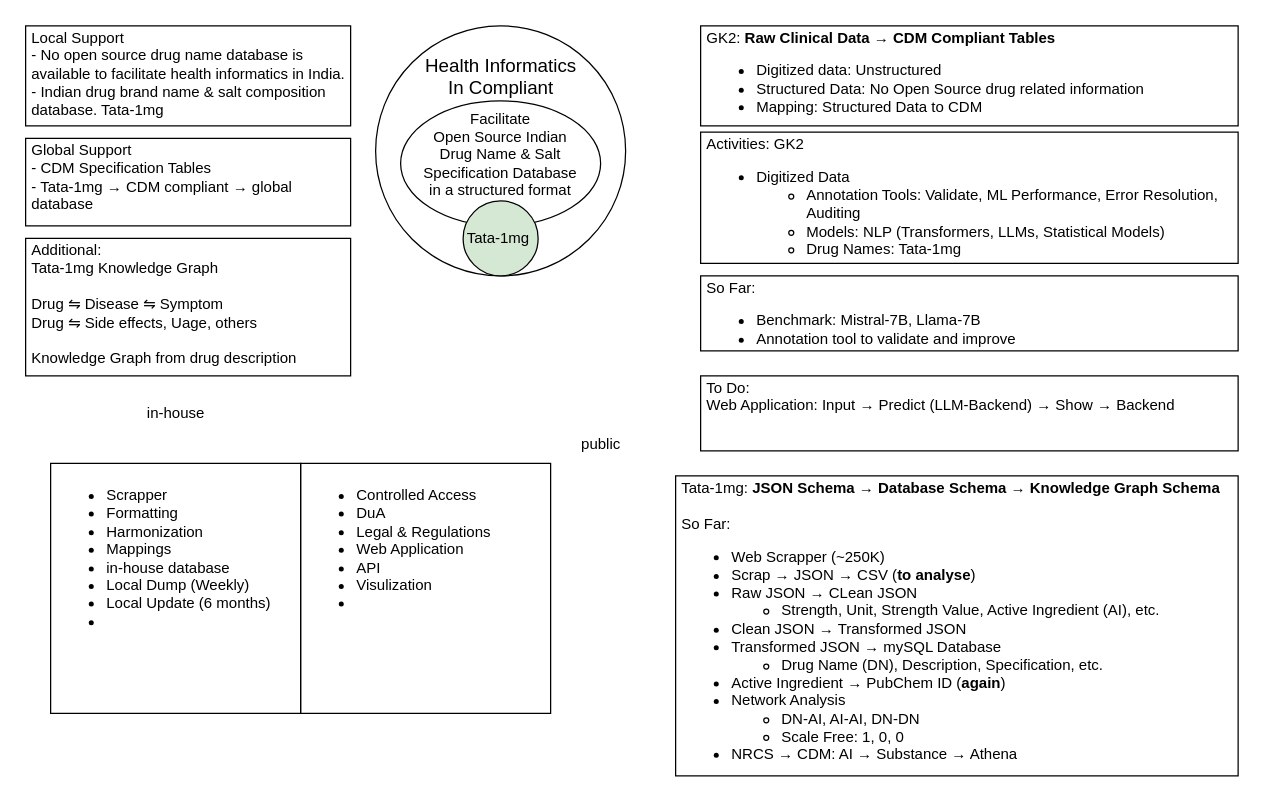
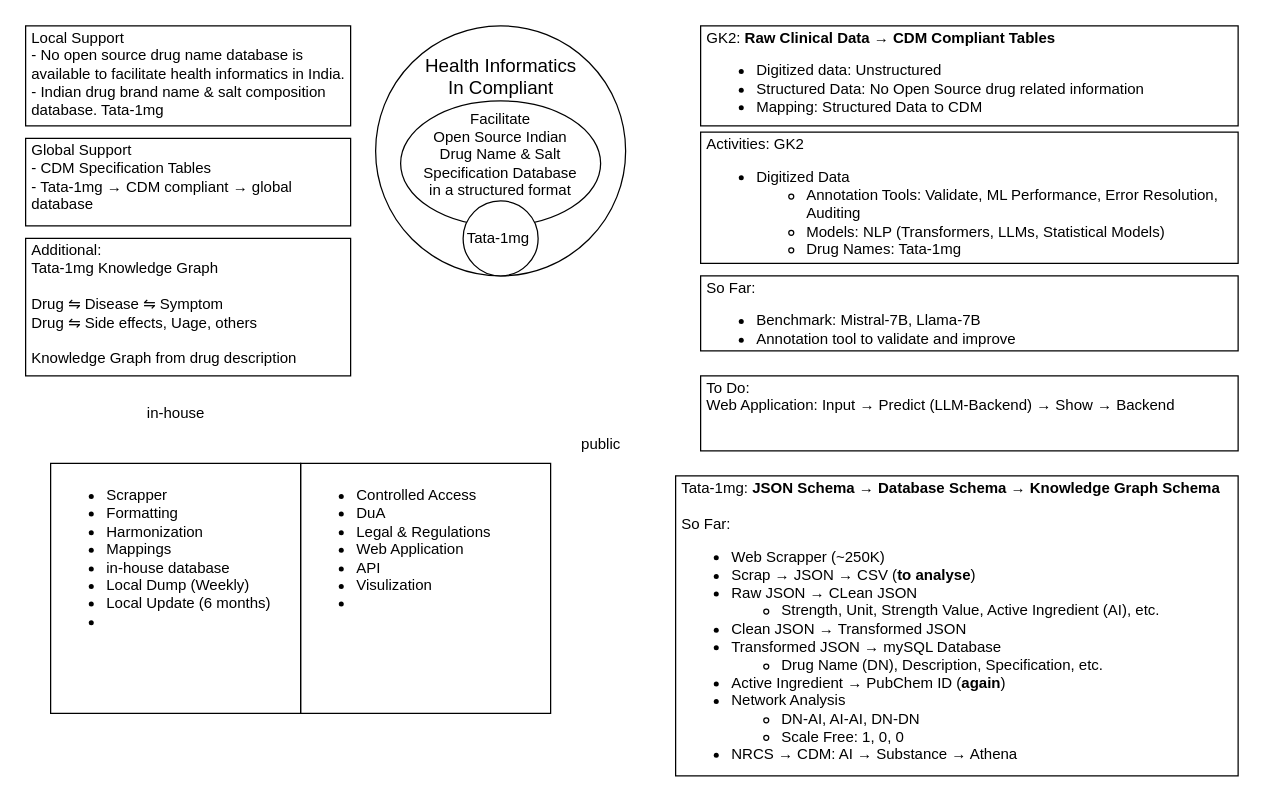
(501, 238) -> (501, 238)
